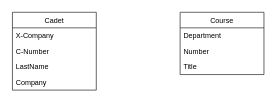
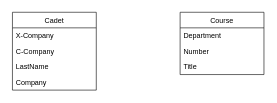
(32, 52) -> (34, 52)
